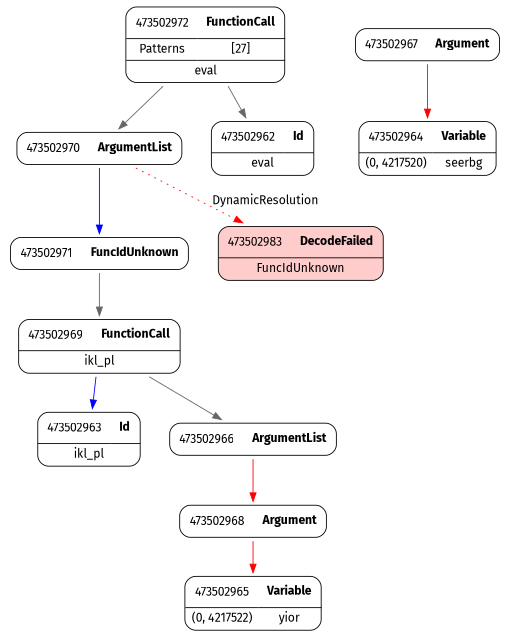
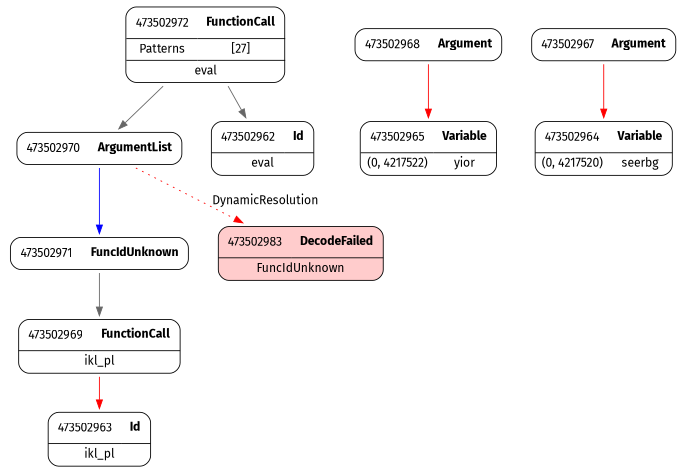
(95, 388) -> (99, 388)
(253, 439) -> none
